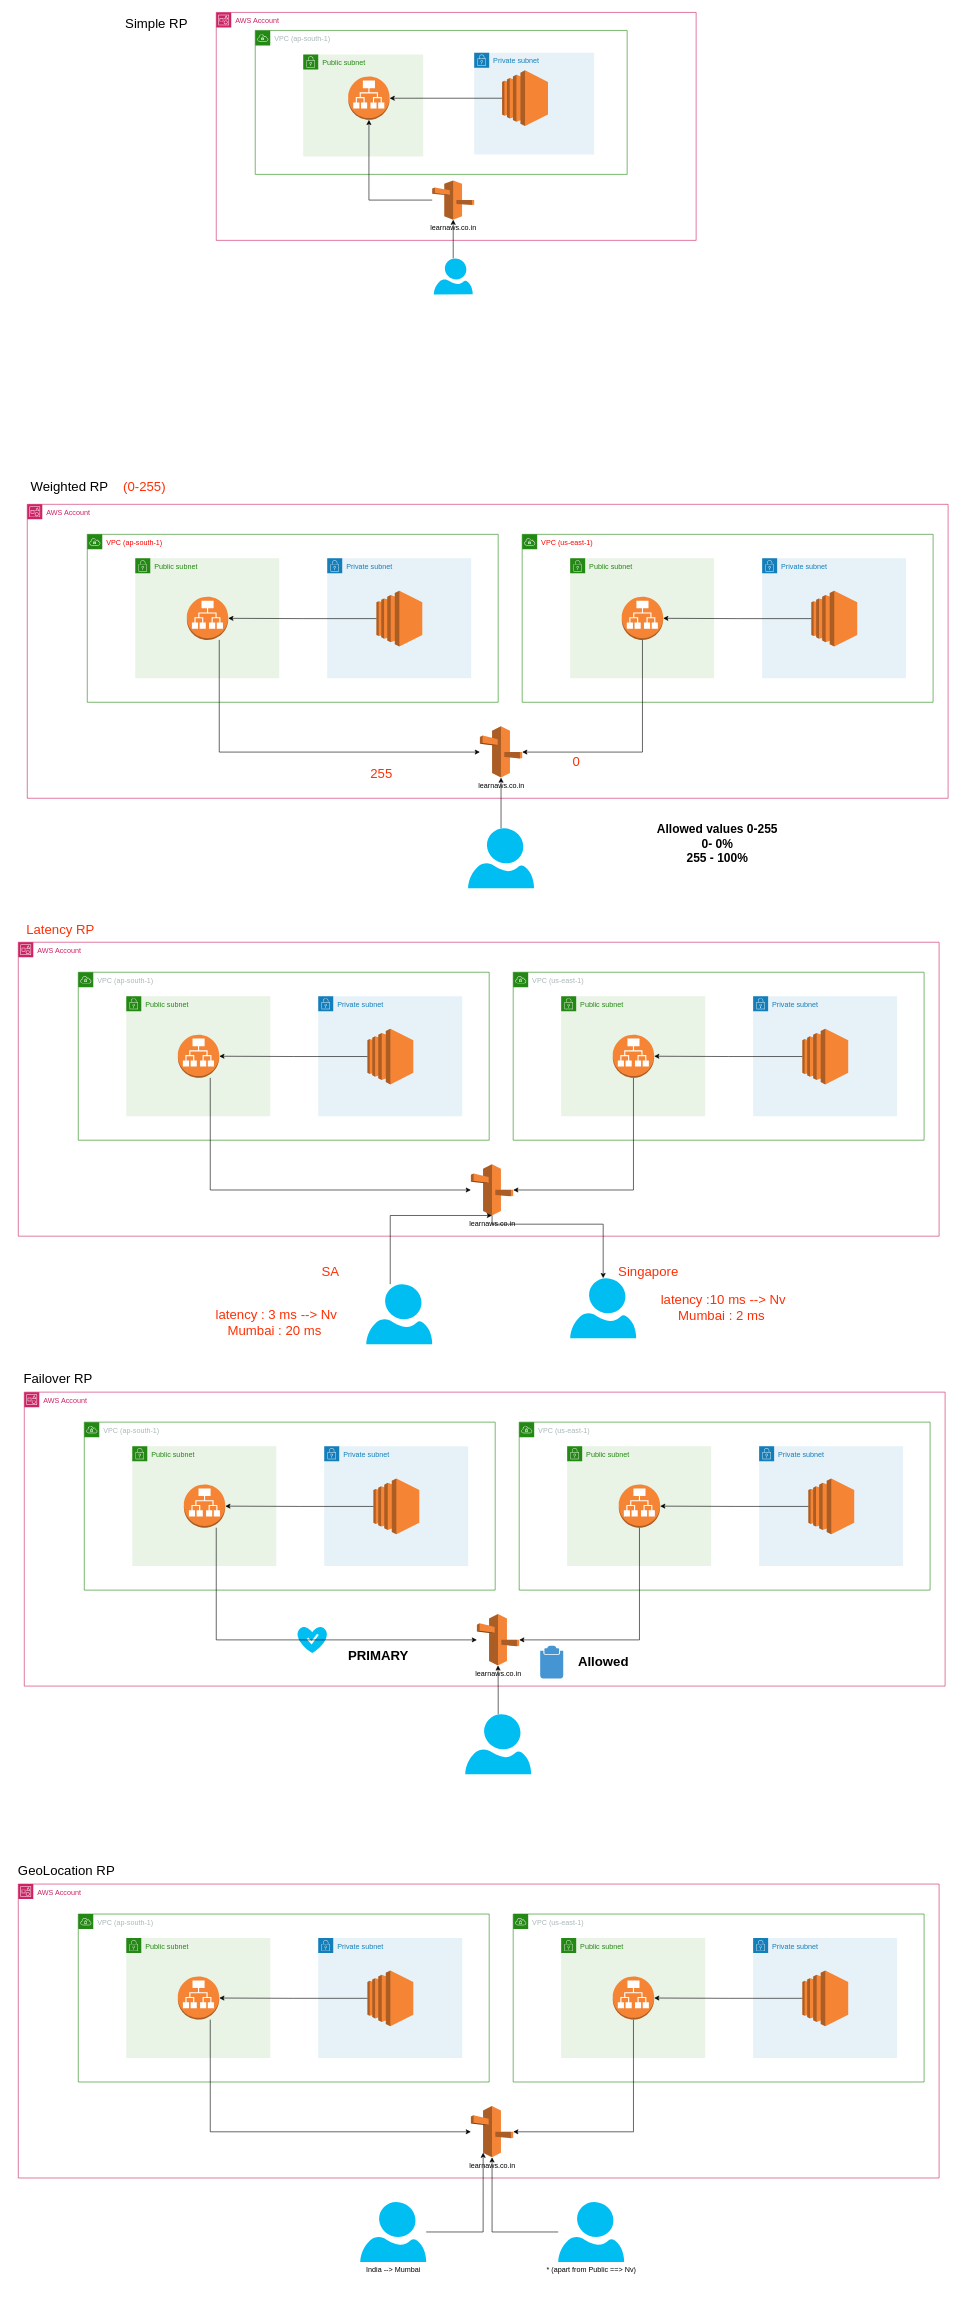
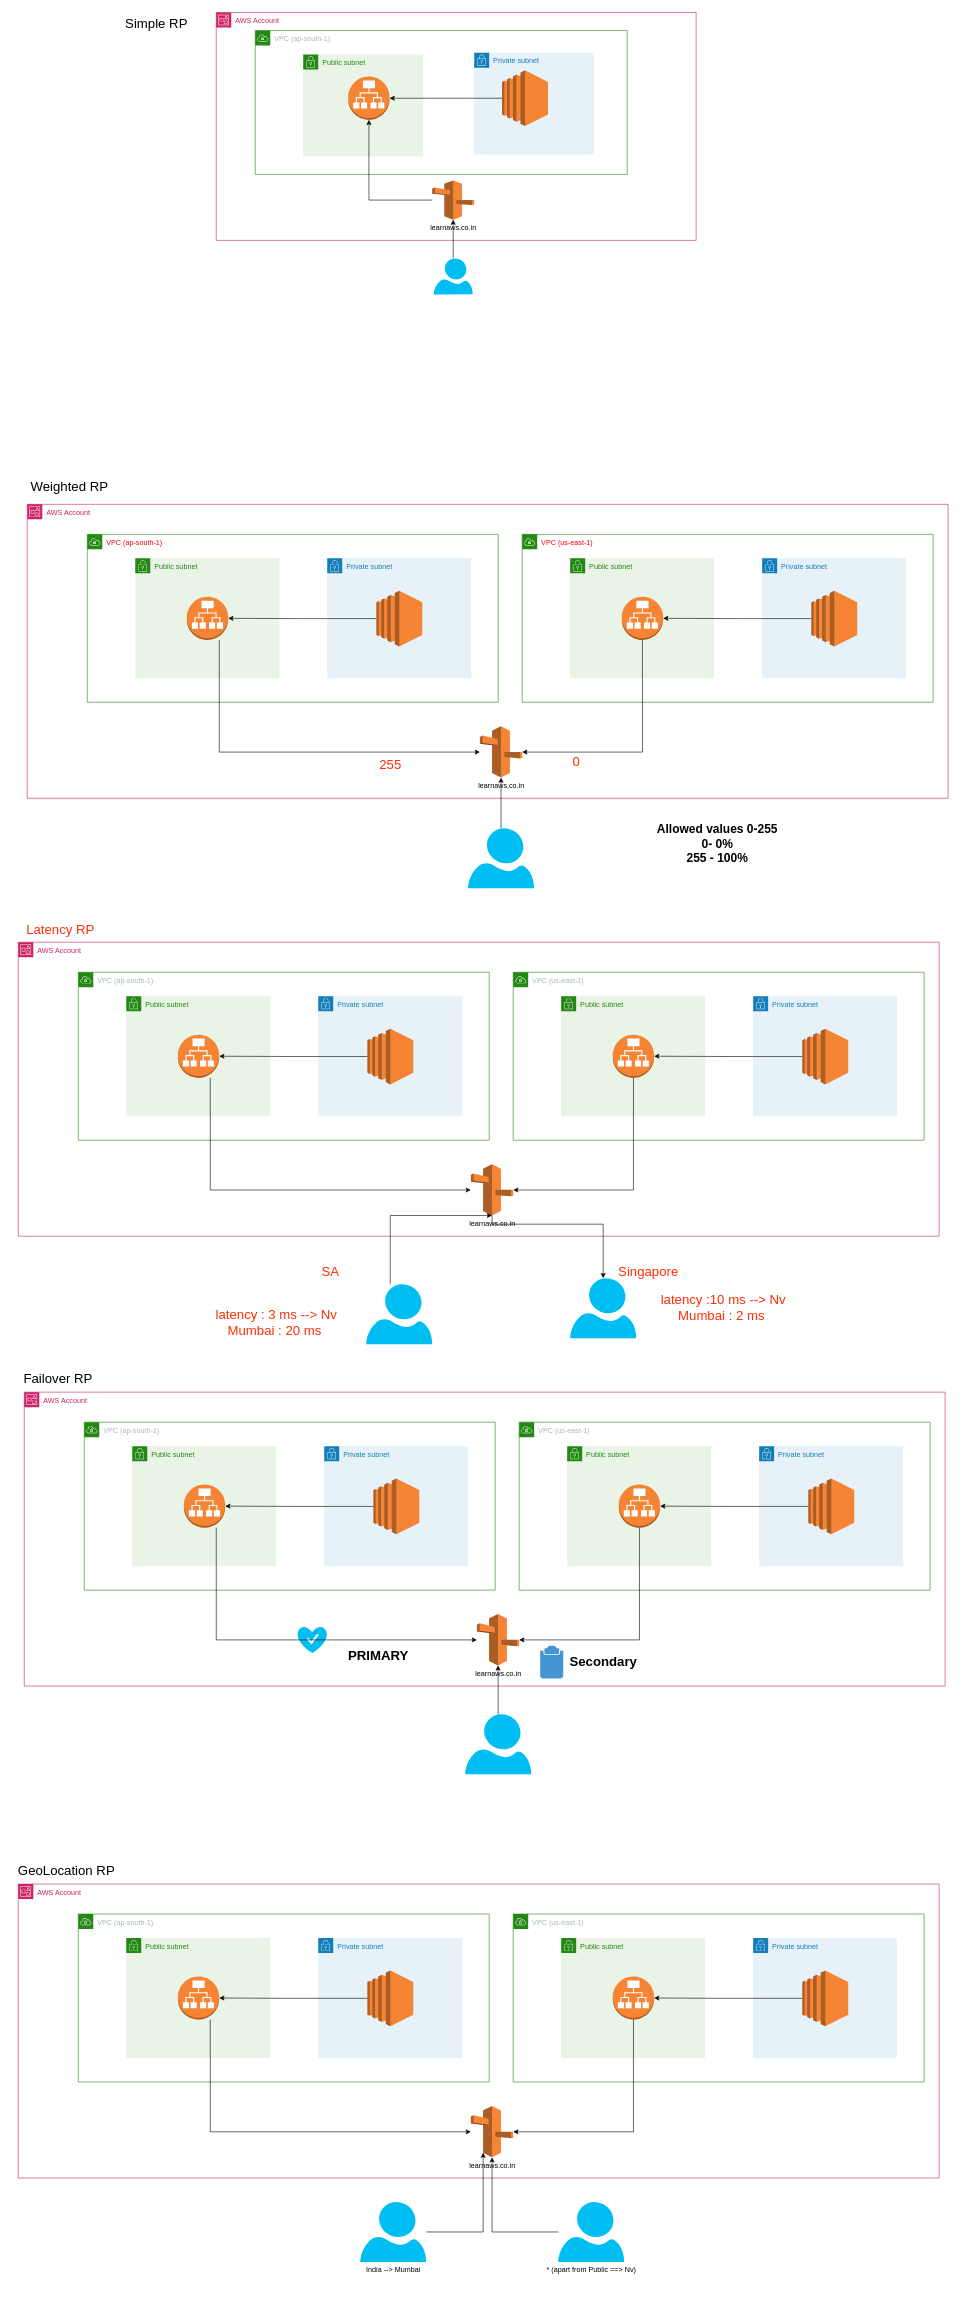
(144, 487) -> none
(381, 774) -> (390, 765)
(604, 1662) -> (604, 1662)
